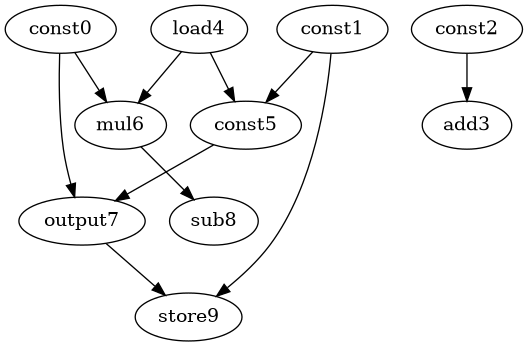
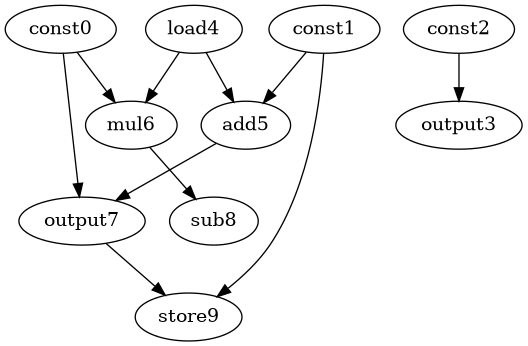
(246, 125) -> (246, 125)
(467, 125) -> (459, 125)
